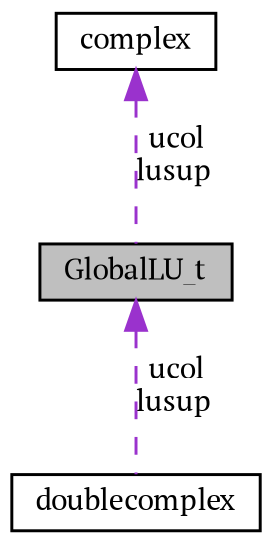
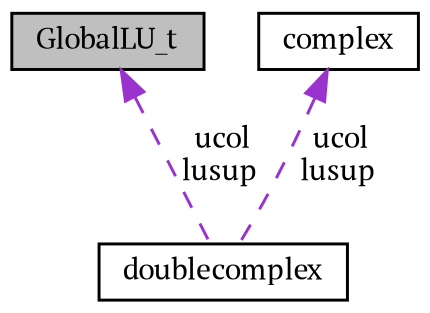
(136, 172) -> (280, 172)
